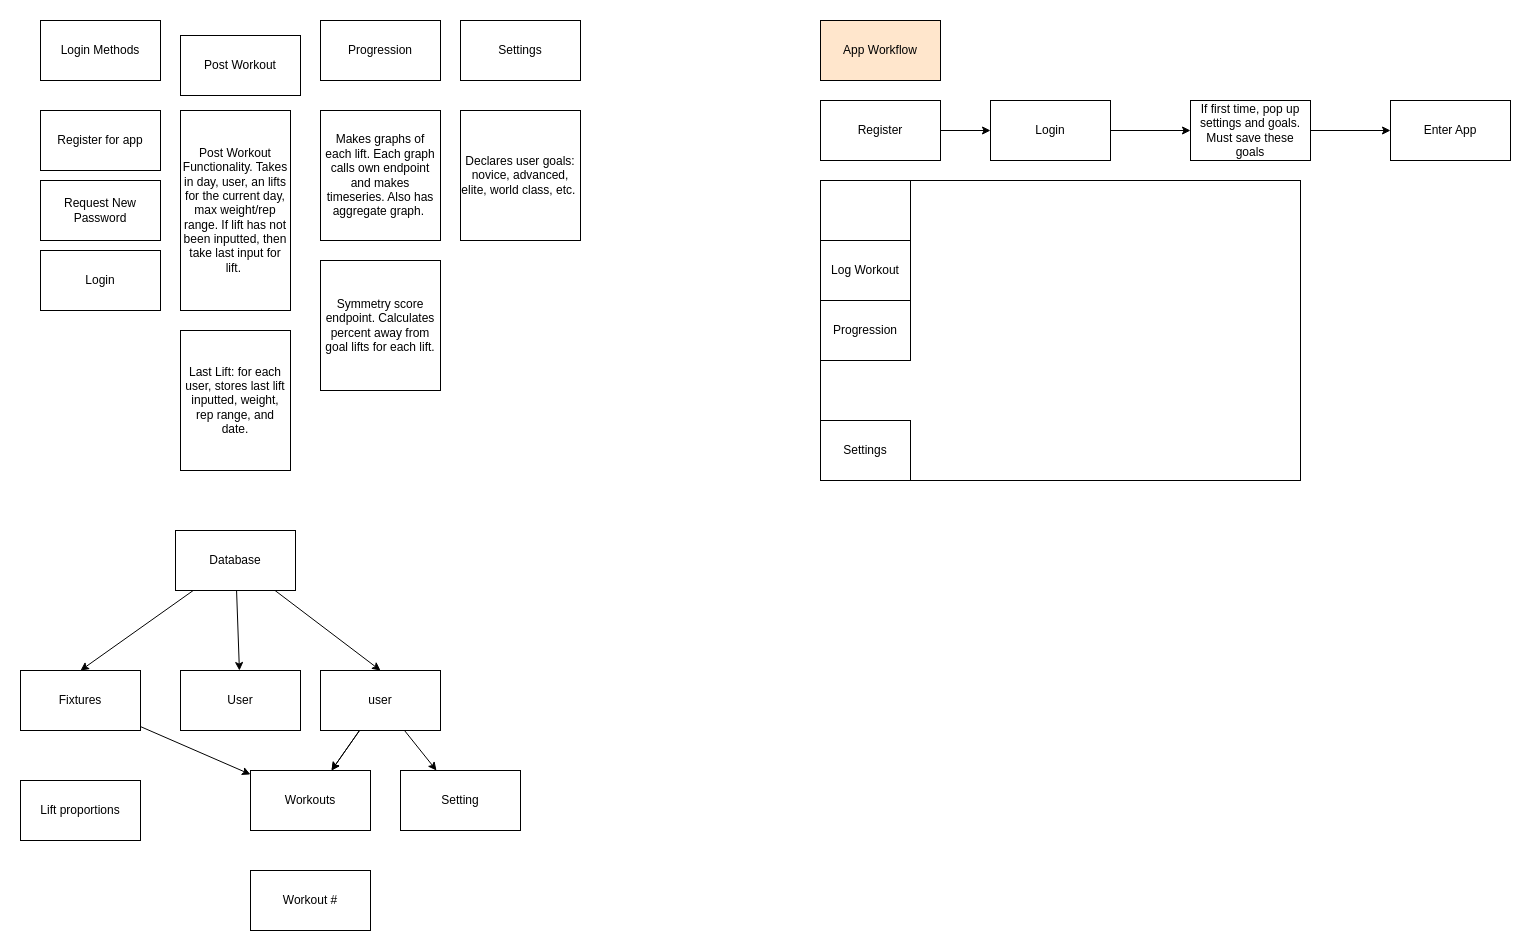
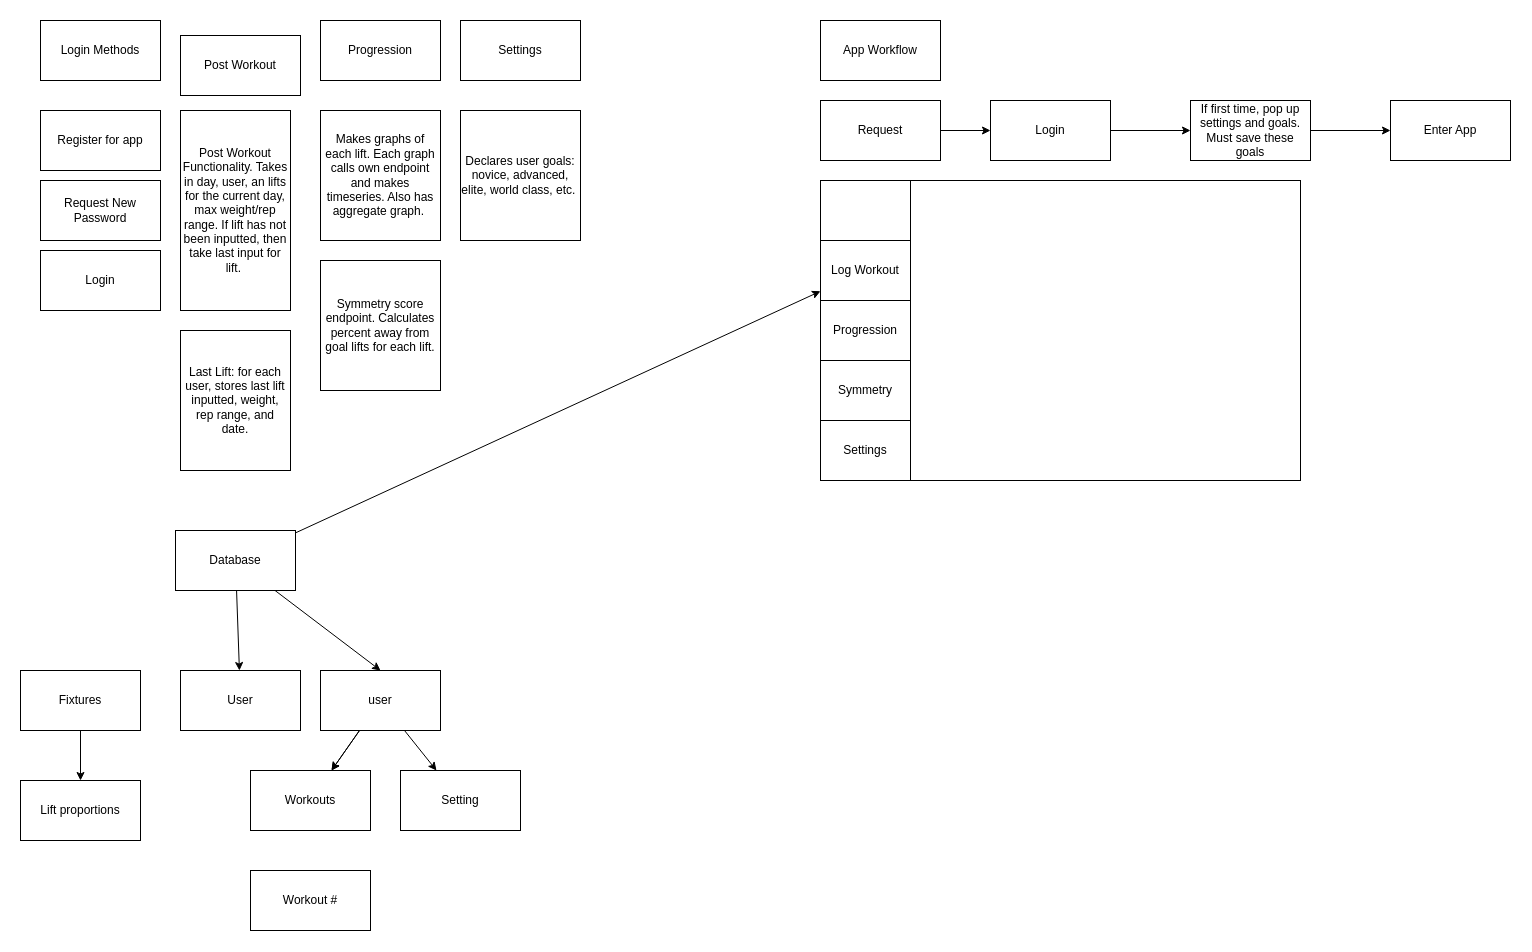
(881, 51) -> (881, 51)
(881, 131) -> (881, 131)
none -> (866, 391)
(140, 628) -> (555, 414)
(192, 749) -> (81, 752)
